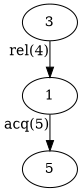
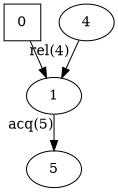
none -> (22, 22)
(50, 22) -> (87, 22)
